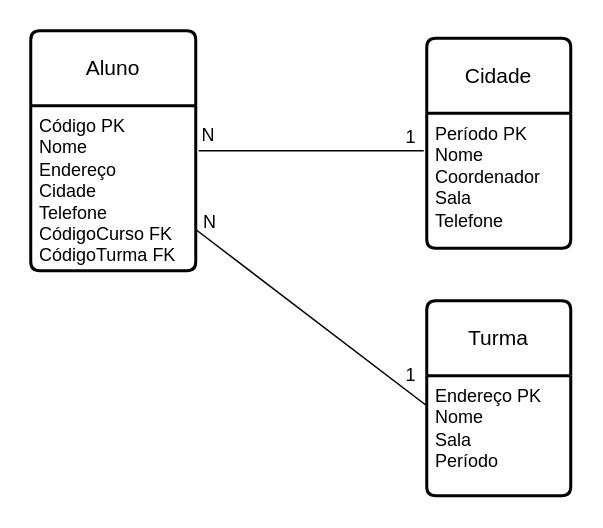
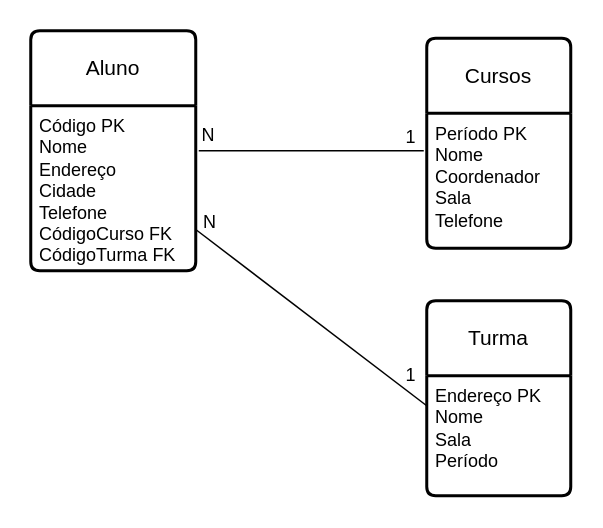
(499, 76) -> (499, 76)
